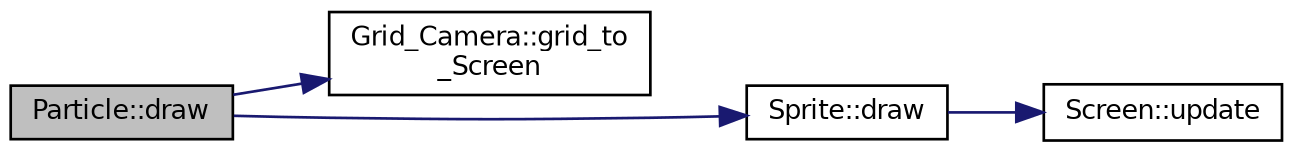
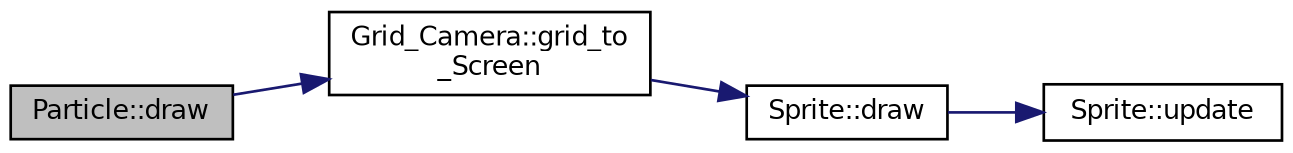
(1163, 112) -> (1163, 112)
(477, 119) -> (685, 86)
